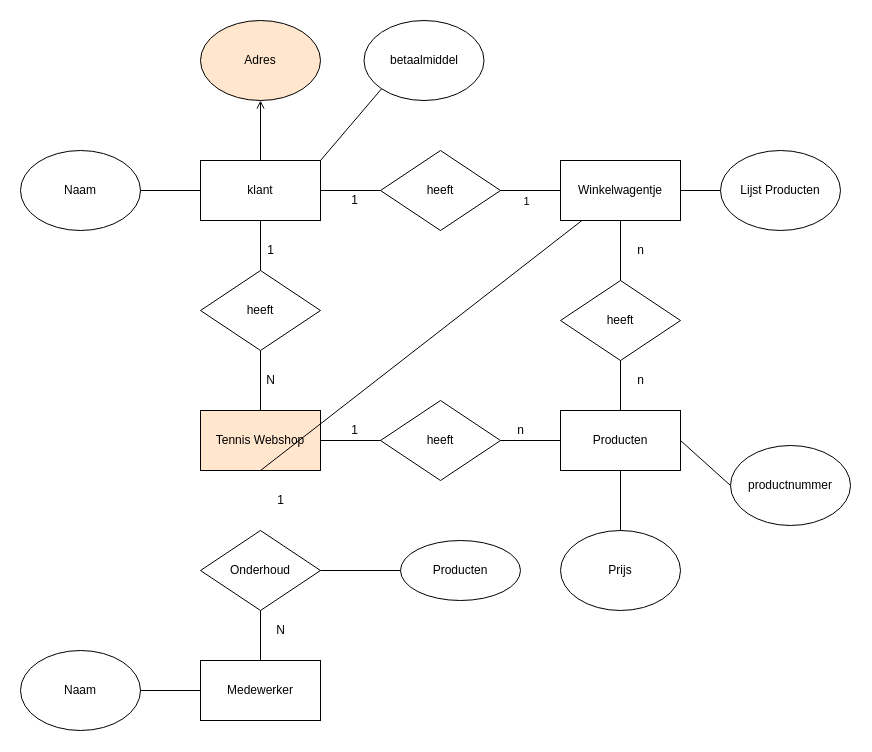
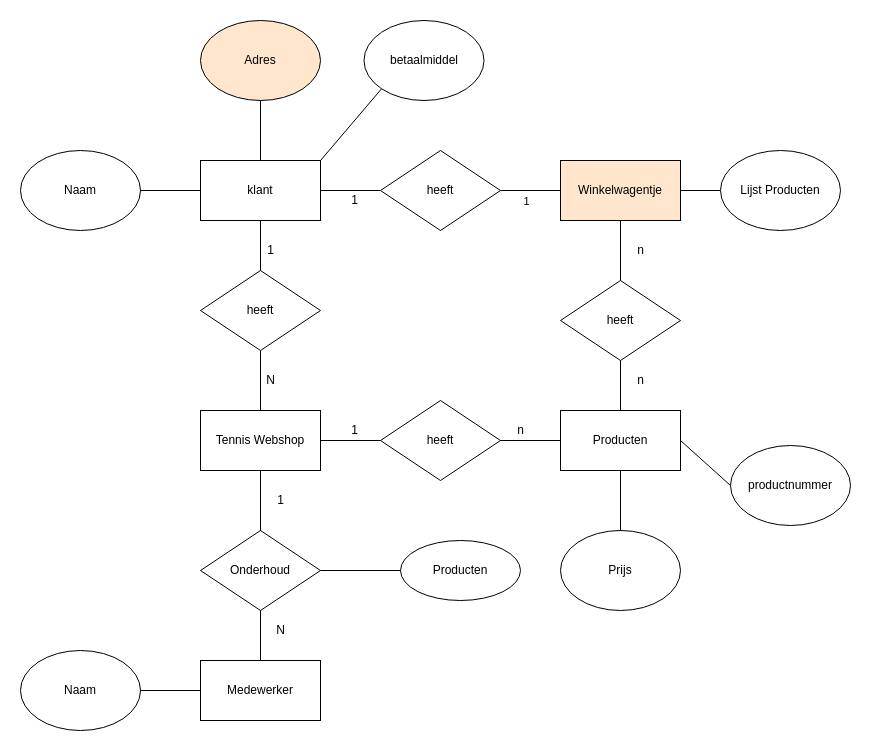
(261, 106) -> (261, 106)
(621, 191) -> (621, 191)
(421, 346) -> (261, 501)
(261, 441) -> (261, 441)
